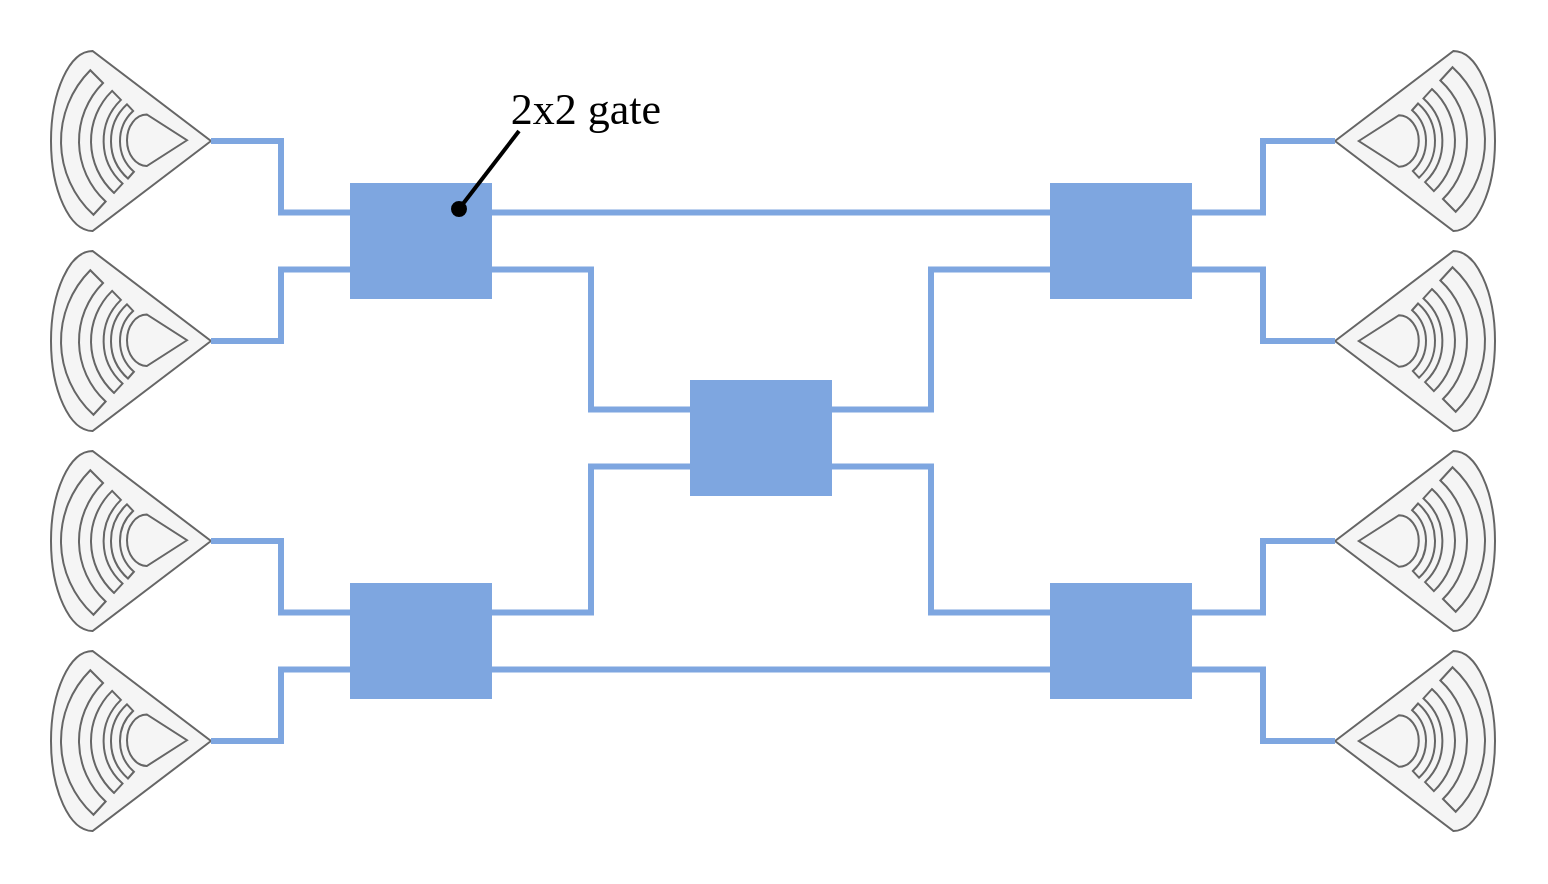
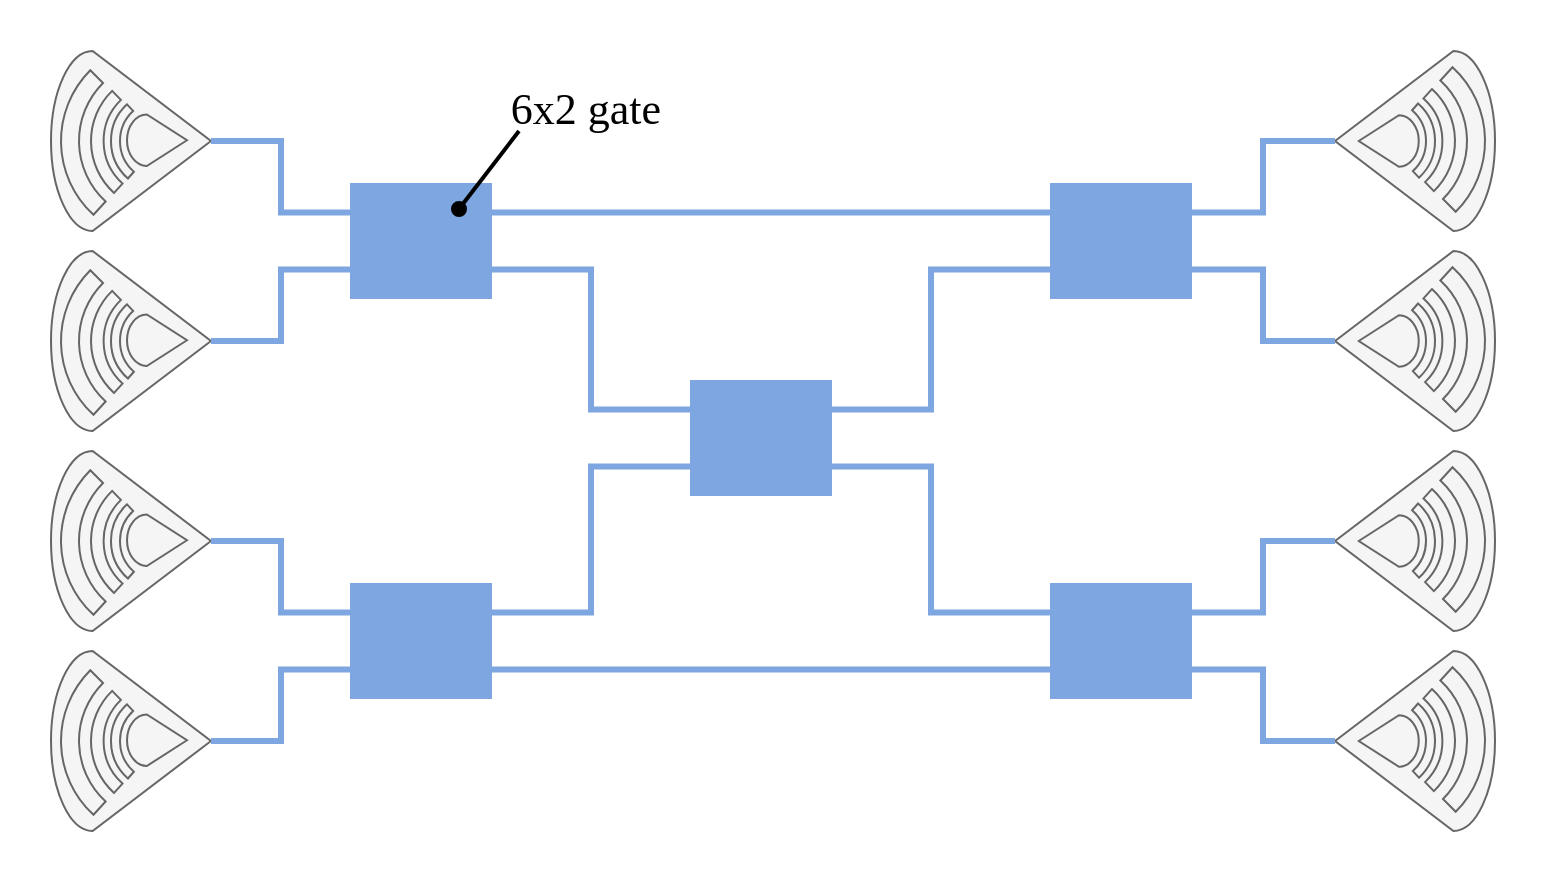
(587, 111) -> (587, 111)
